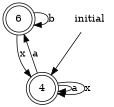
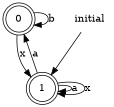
(19, 19) -> (19, 19)
(42, 88) -> (42, 88)
